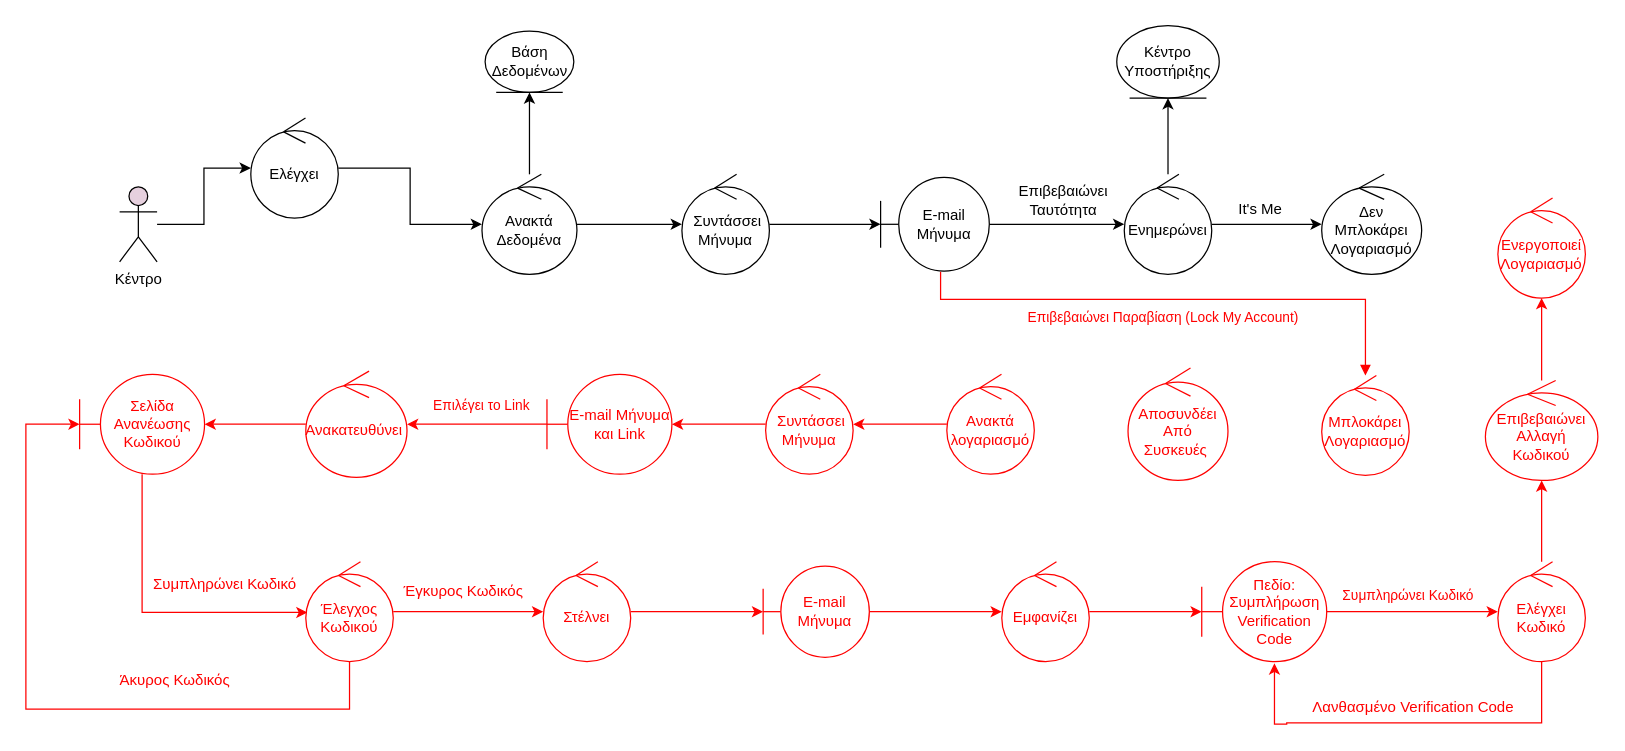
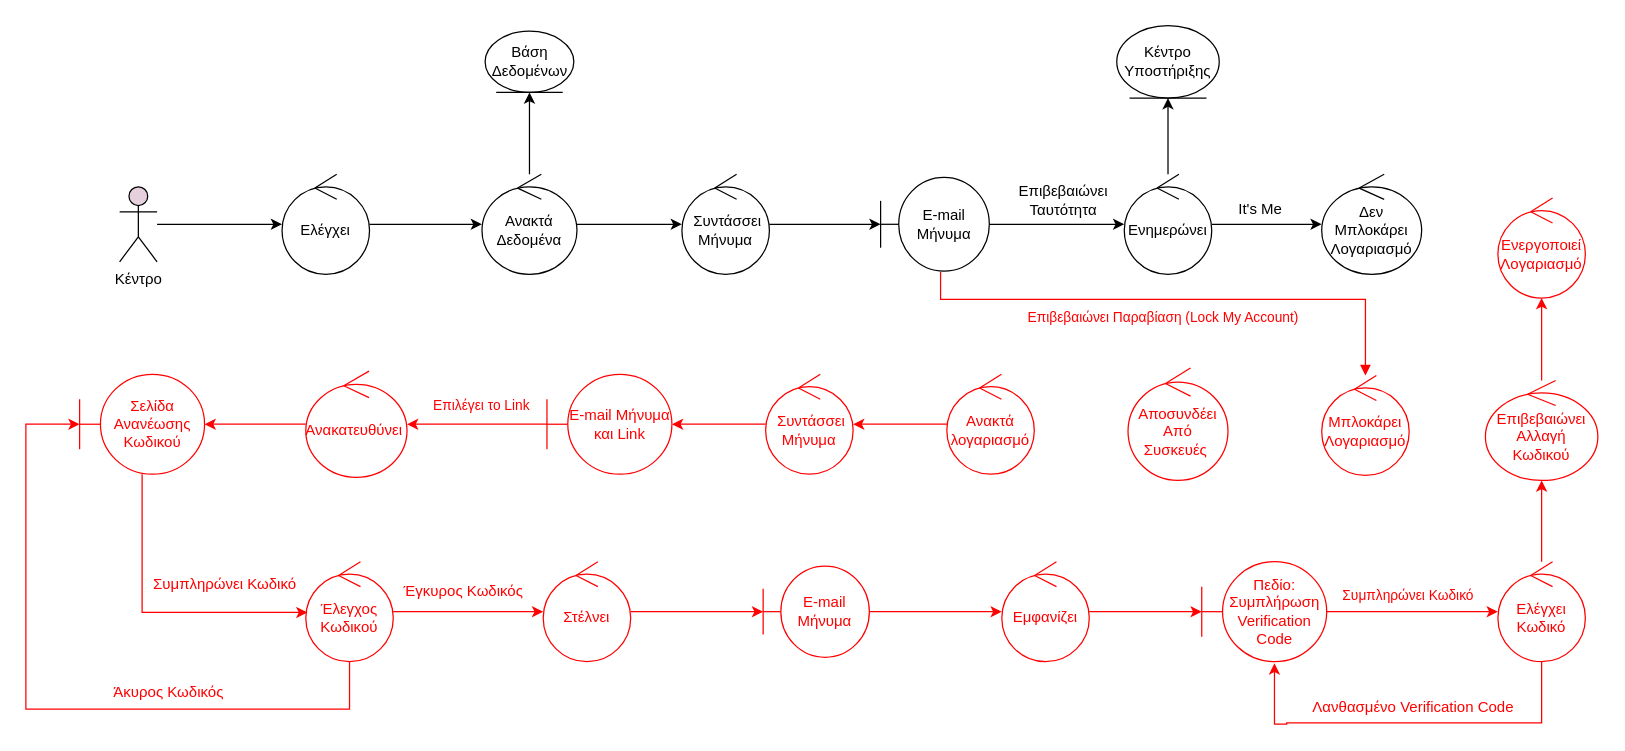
(294, 168) -> (326, 224)
(174, 681) -> (168, 693)
